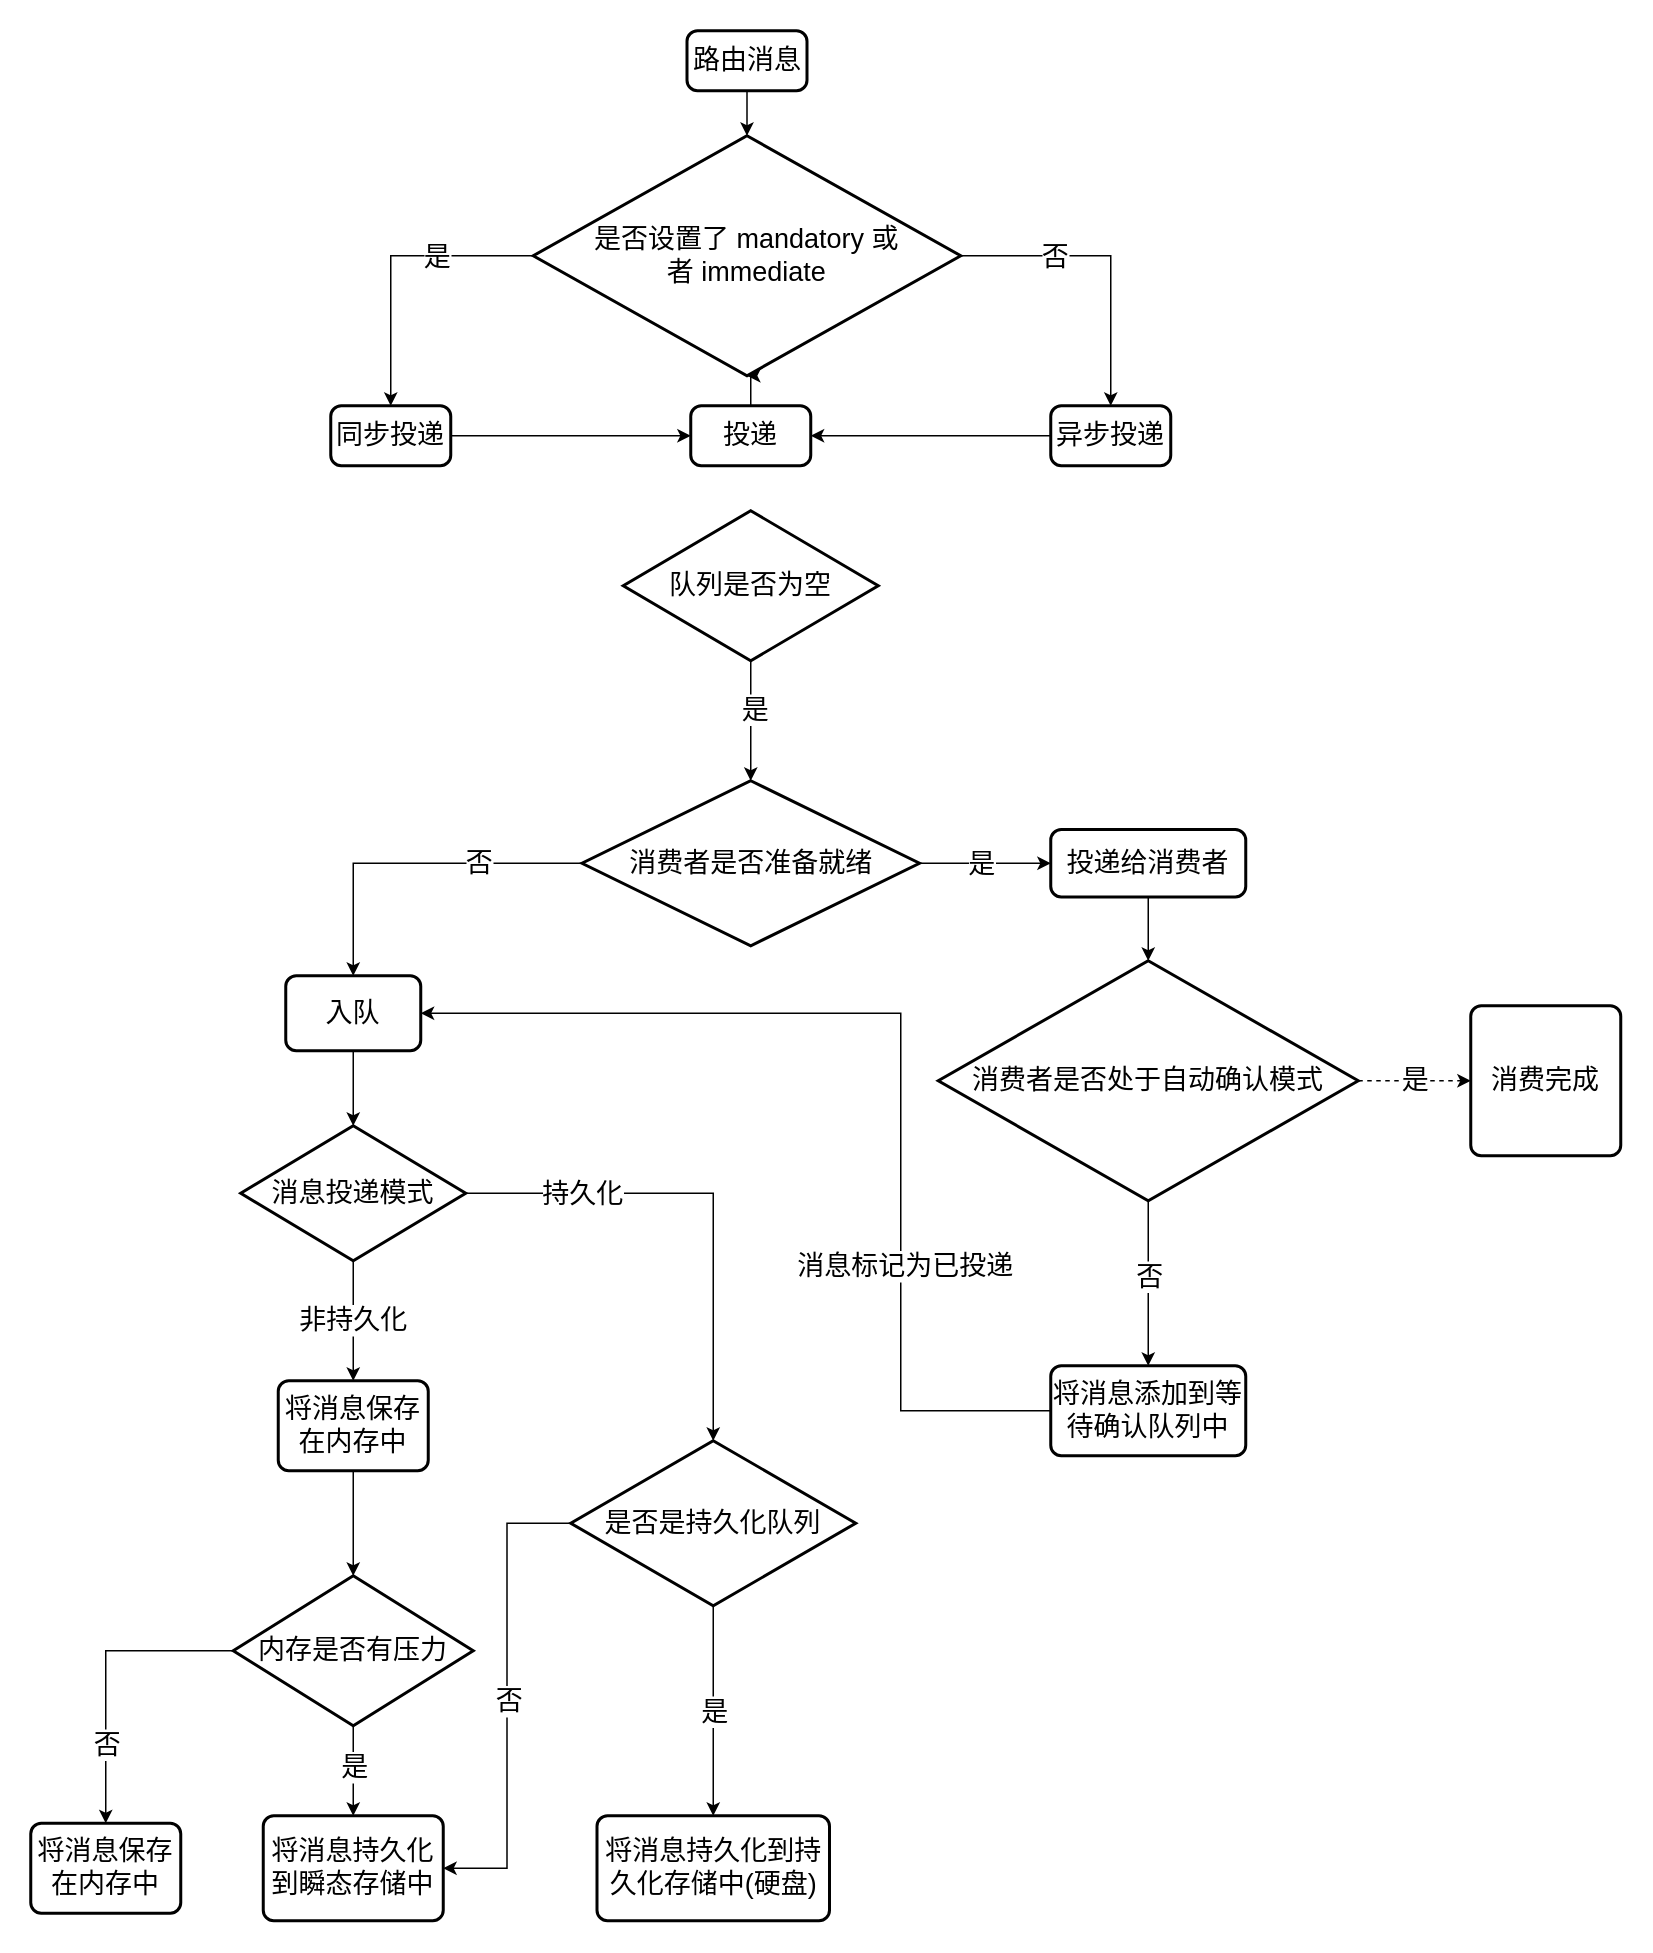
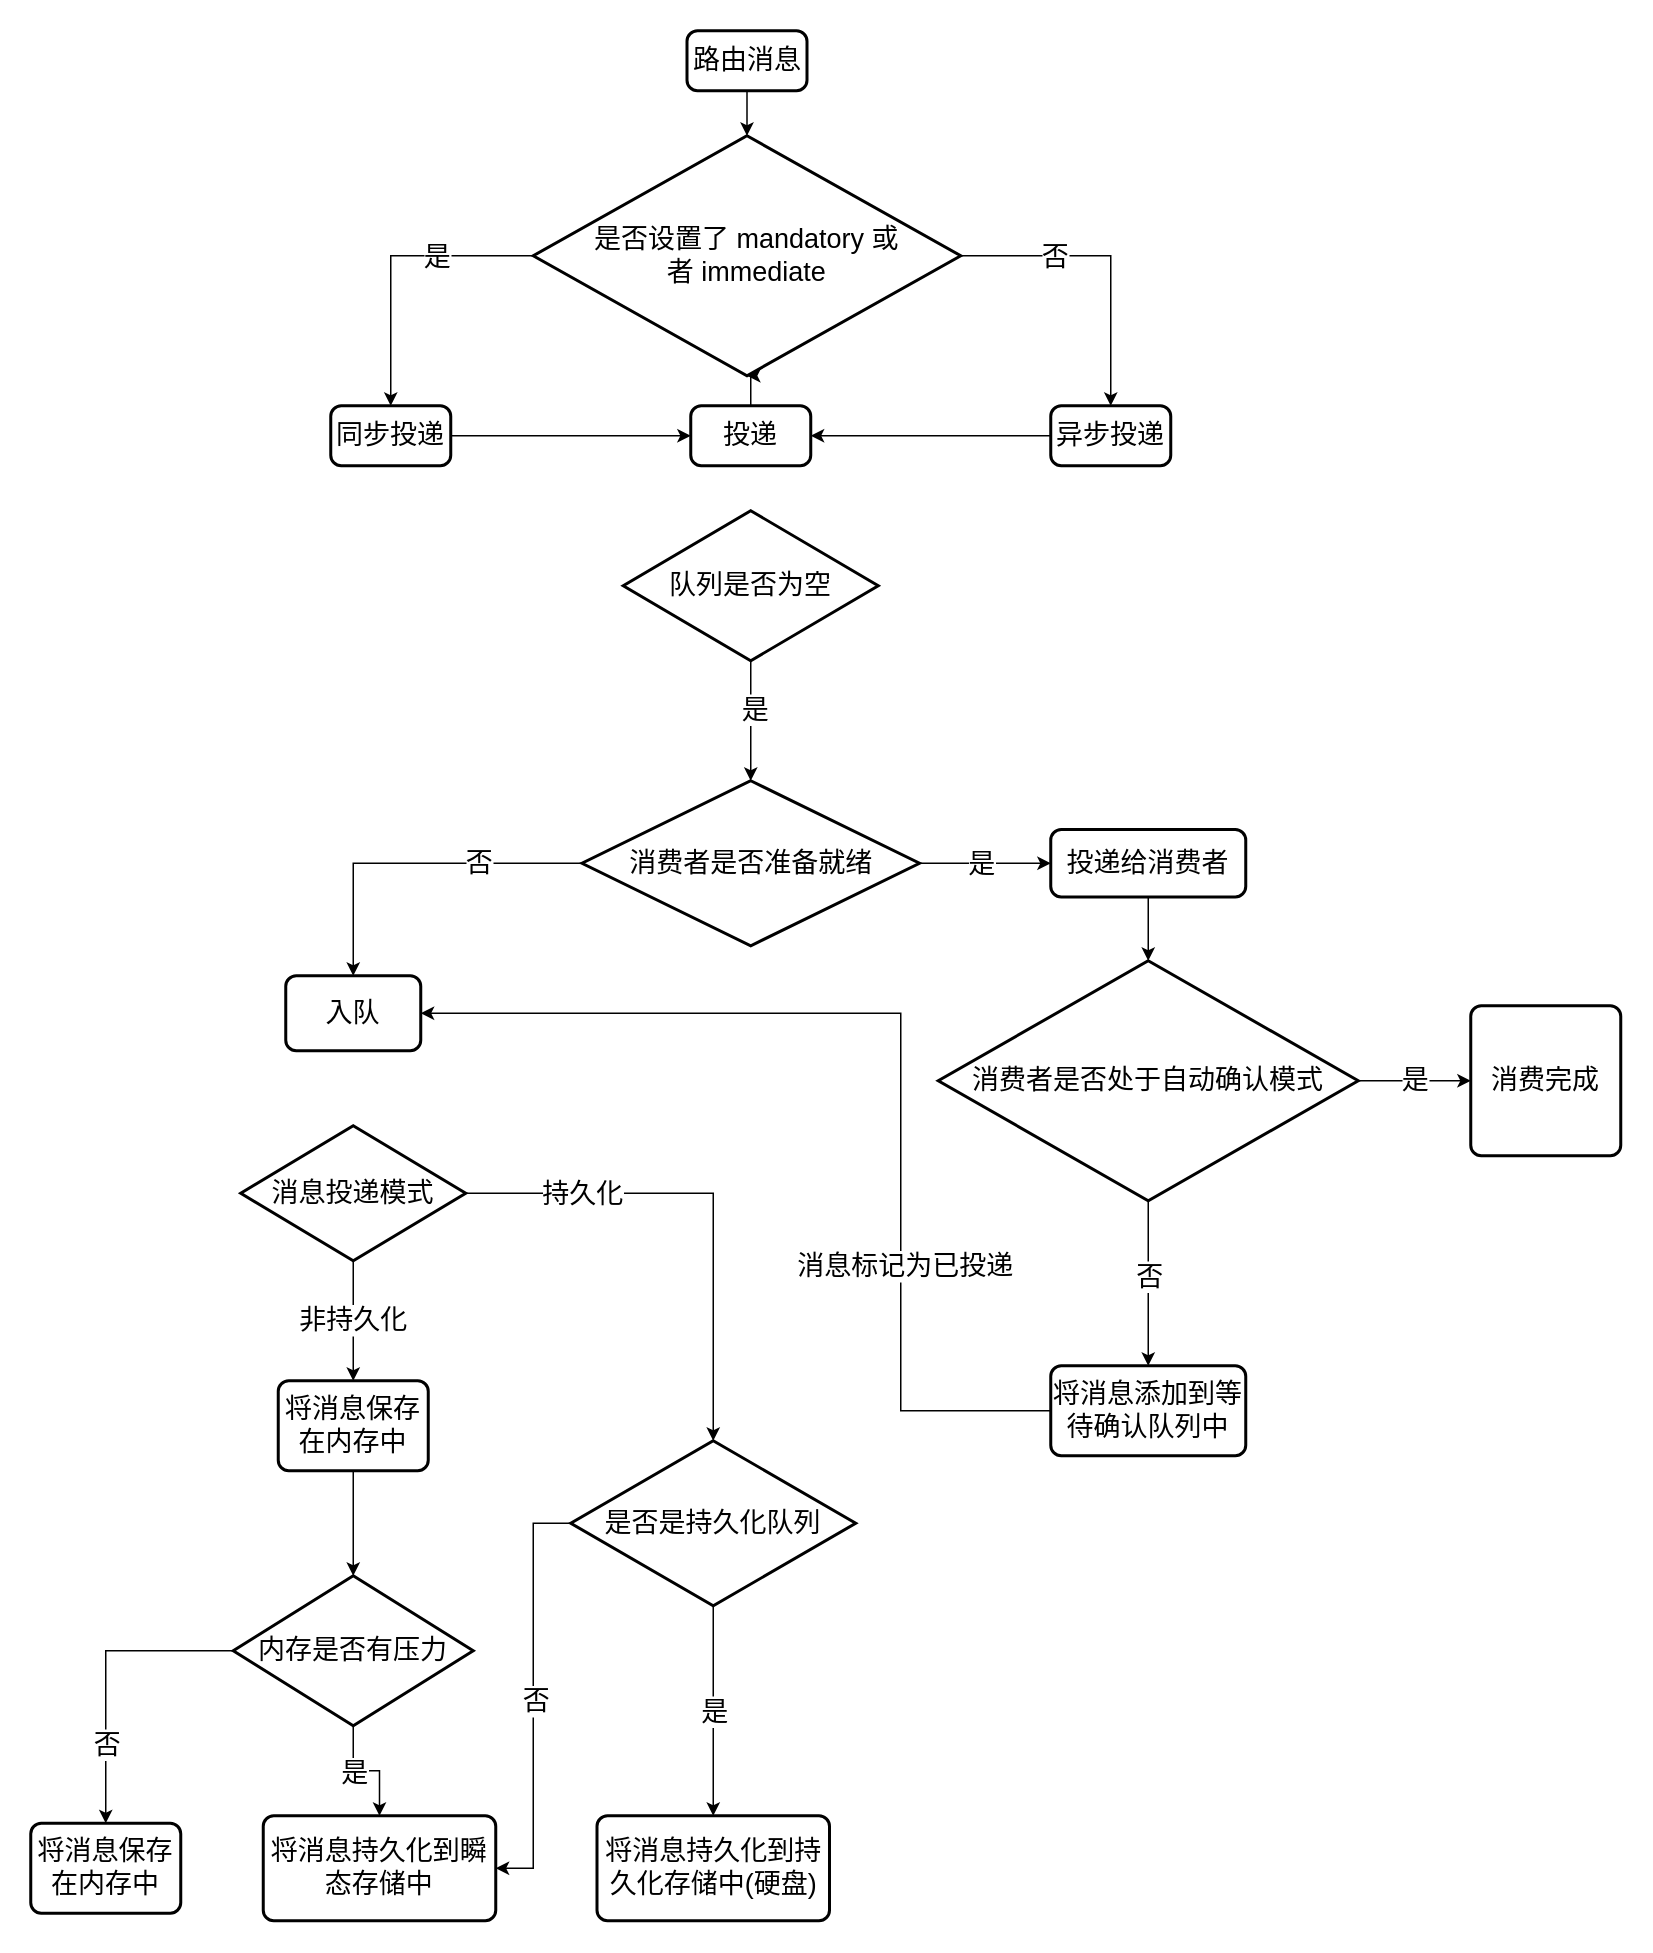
(1381, 1081) -> (1381, 1081)
(353, 1083) -> none
(353, 1868) -> (380, 1868)
